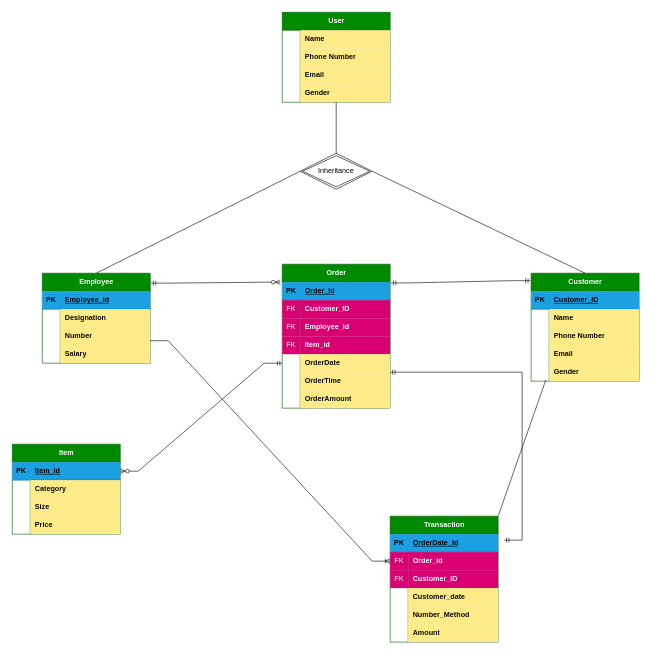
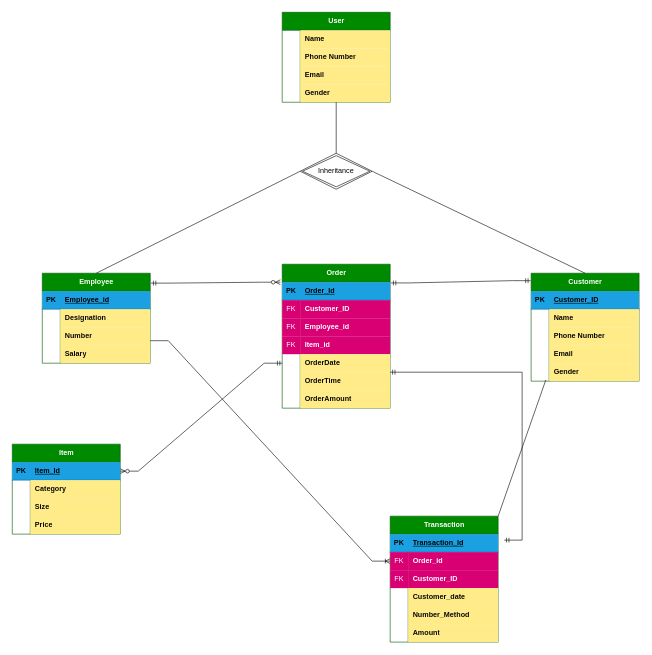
(437, 543) -> (440, 543)
